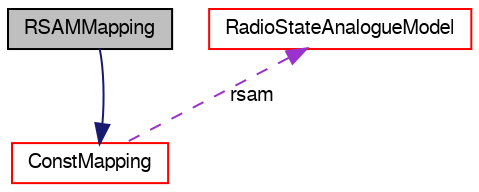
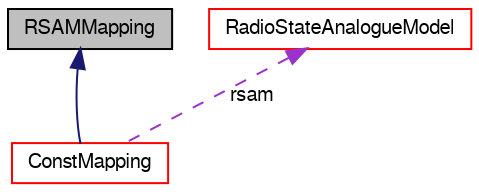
(103, 86) -> (77, 107)
